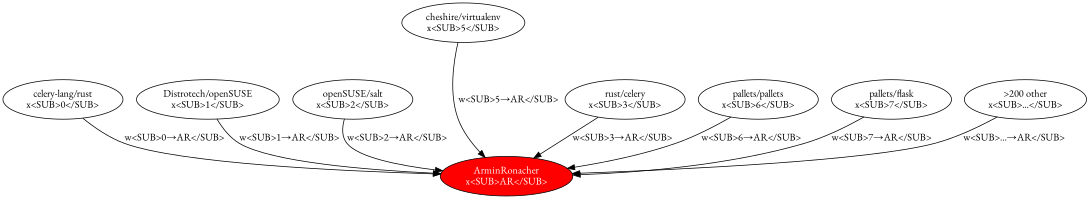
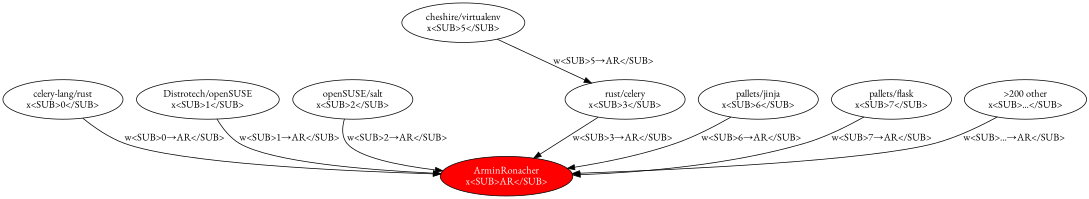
(758, 99) -> (758, 99)
(454, 101) -> (541, 60)
